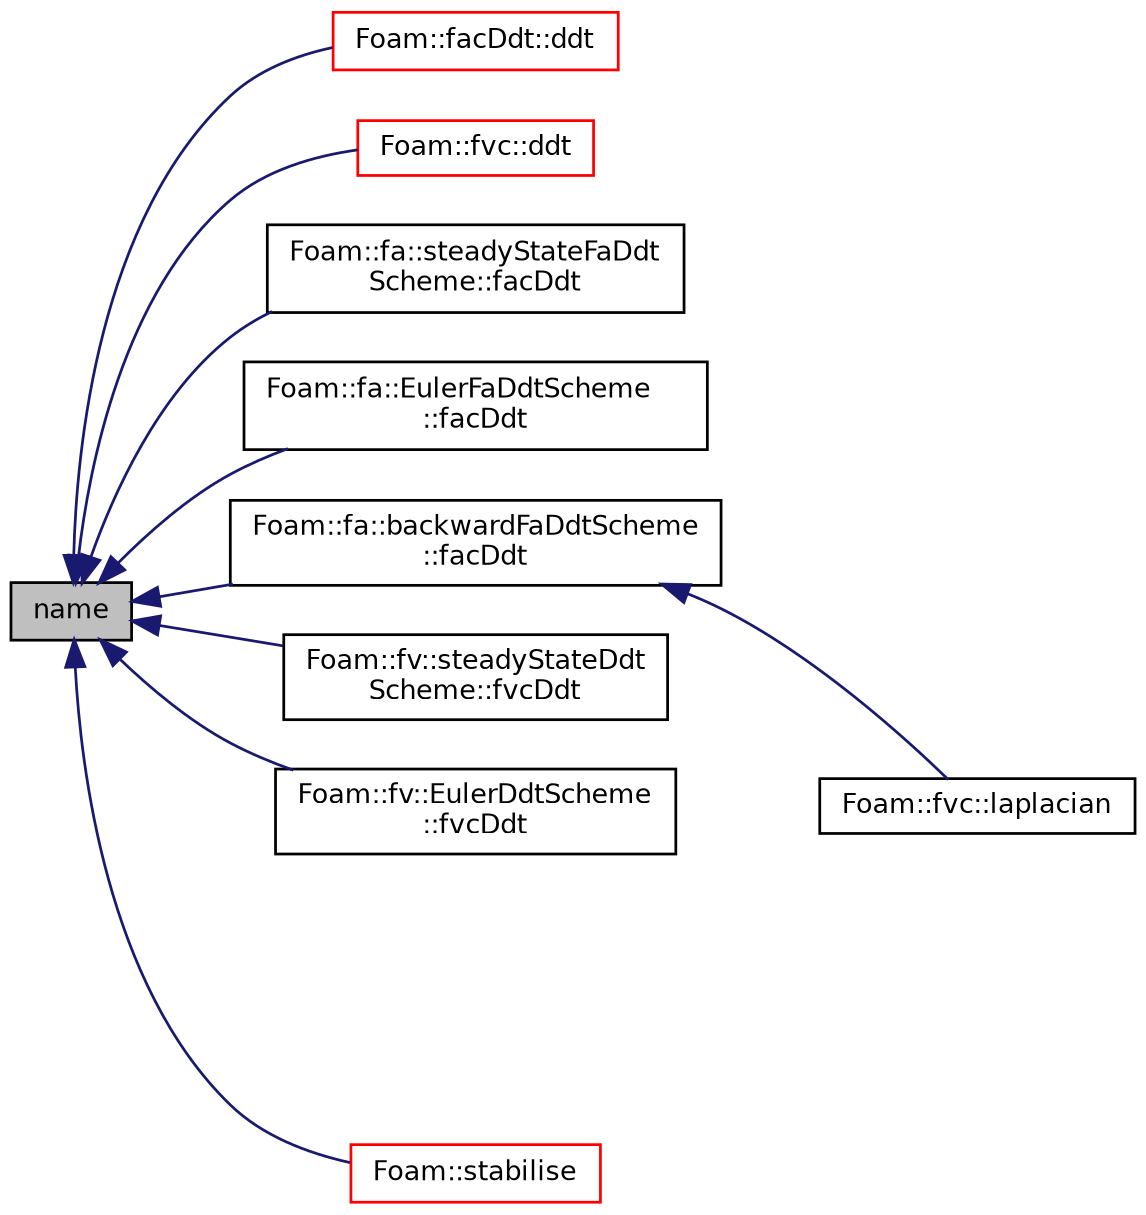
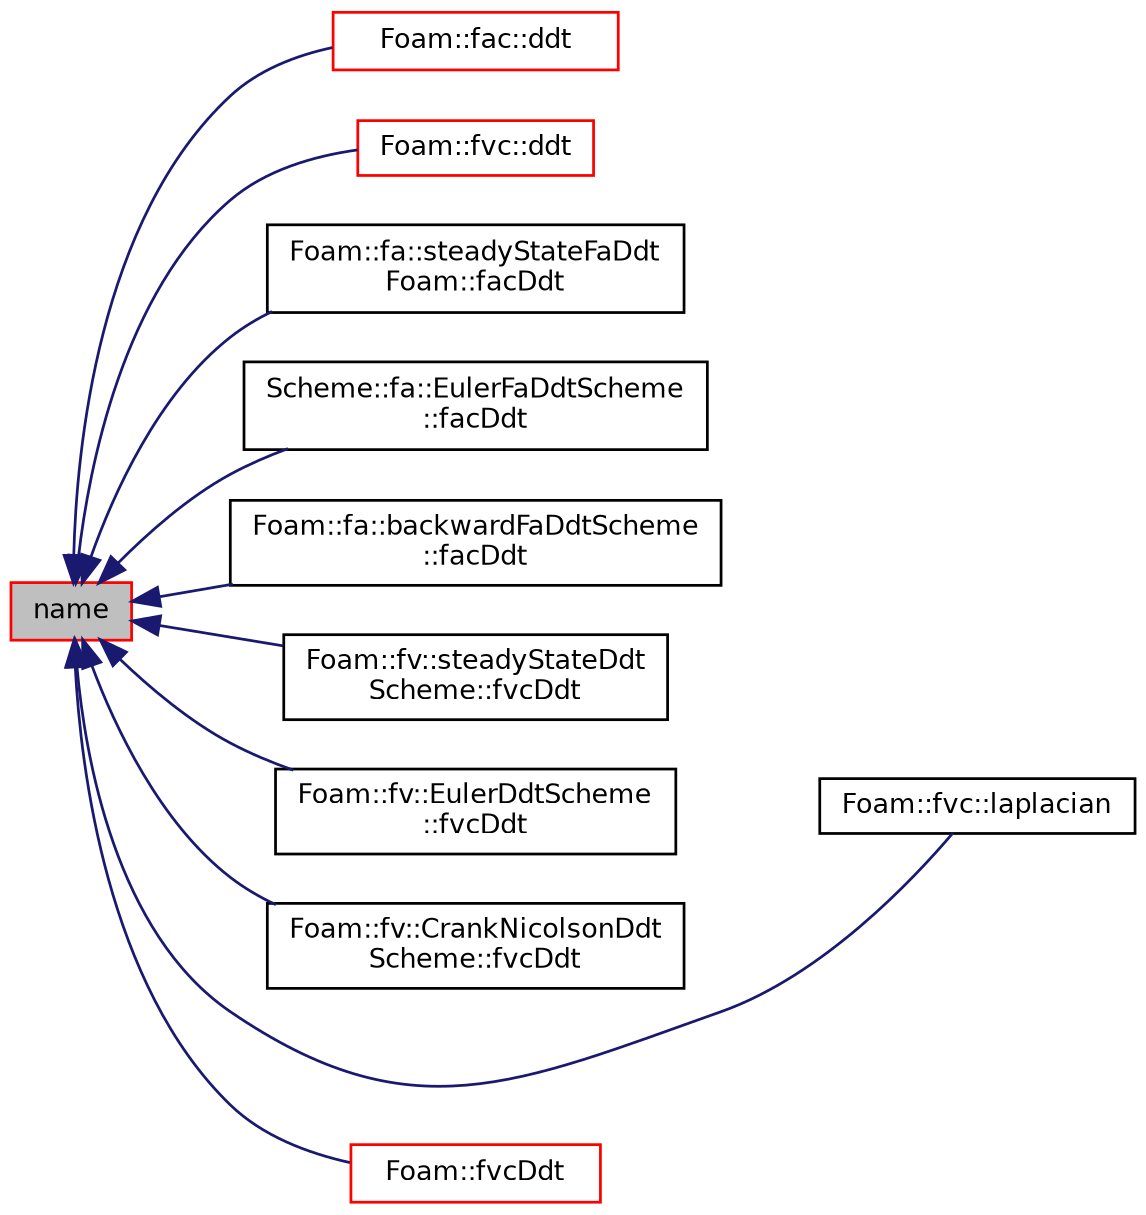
(476, 41) -> (476, 41)
(476, 269) -> (476, 269)
(476, 406) -> (476, 406)
(71, 611) -> (71, 611)
(826, 675) -> (427, 1085)
none -> (476, 946)
(476, 1173) -> (476, 1173)
